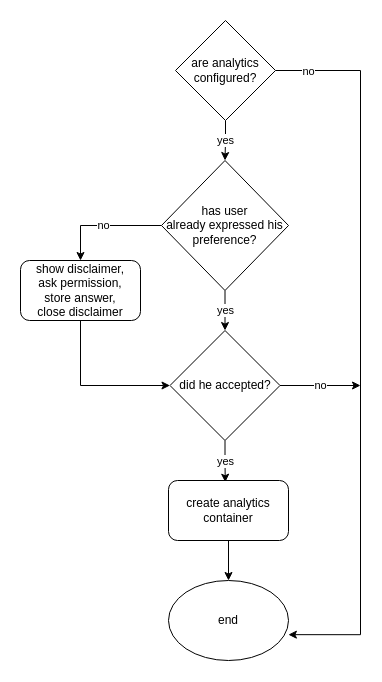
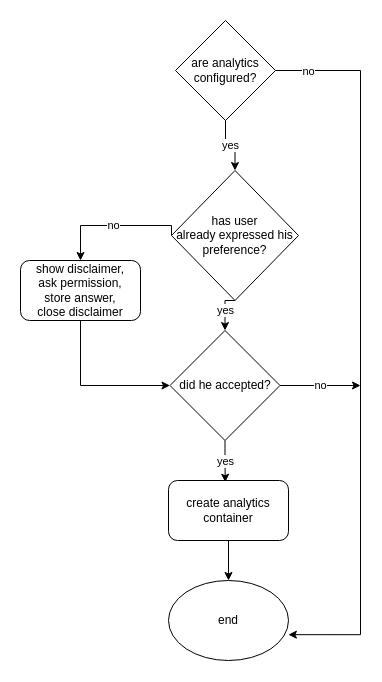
(225, 226) -> (235, 236)
